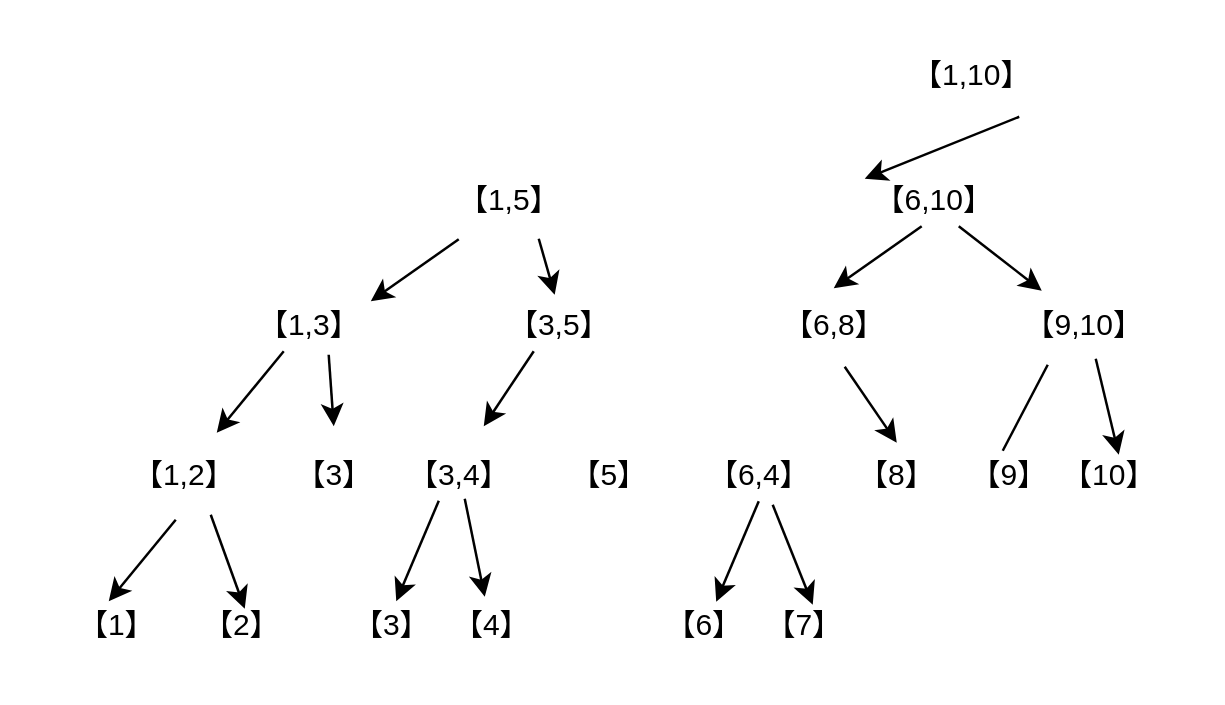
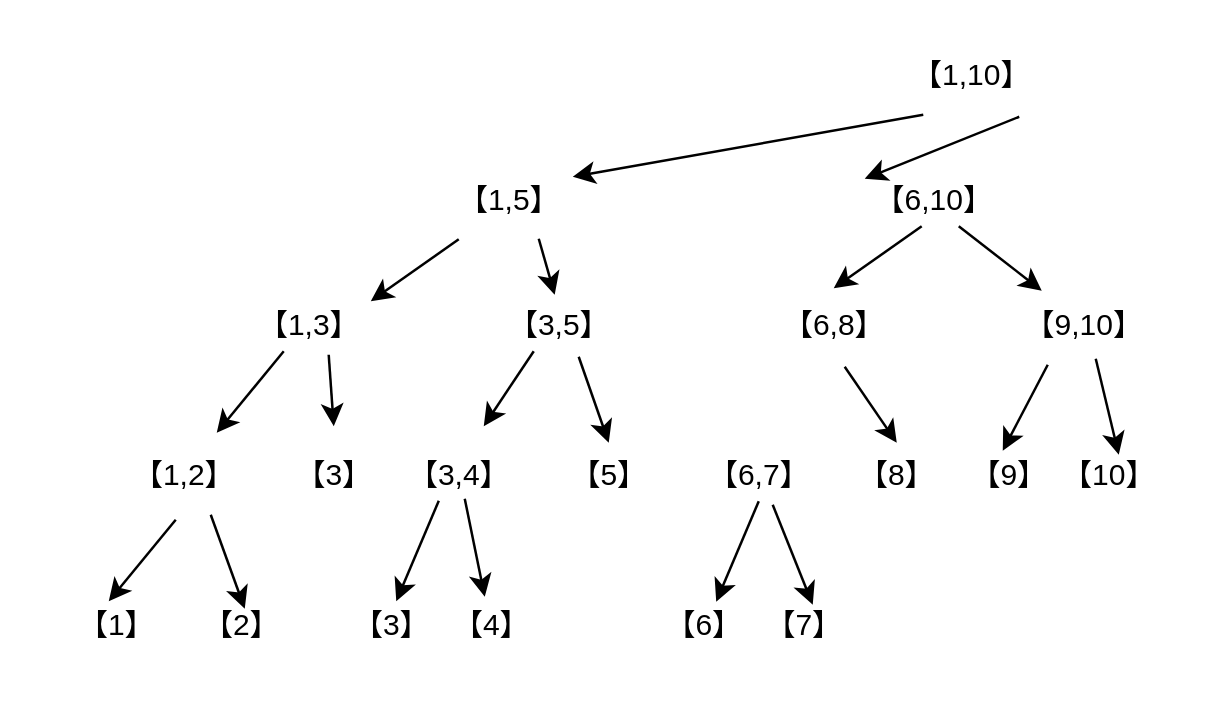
none -> (756, 144)
none -> (591, 392)
(1007, 442) -> (1011, 435)
(760, 476) -> (760, 476)
